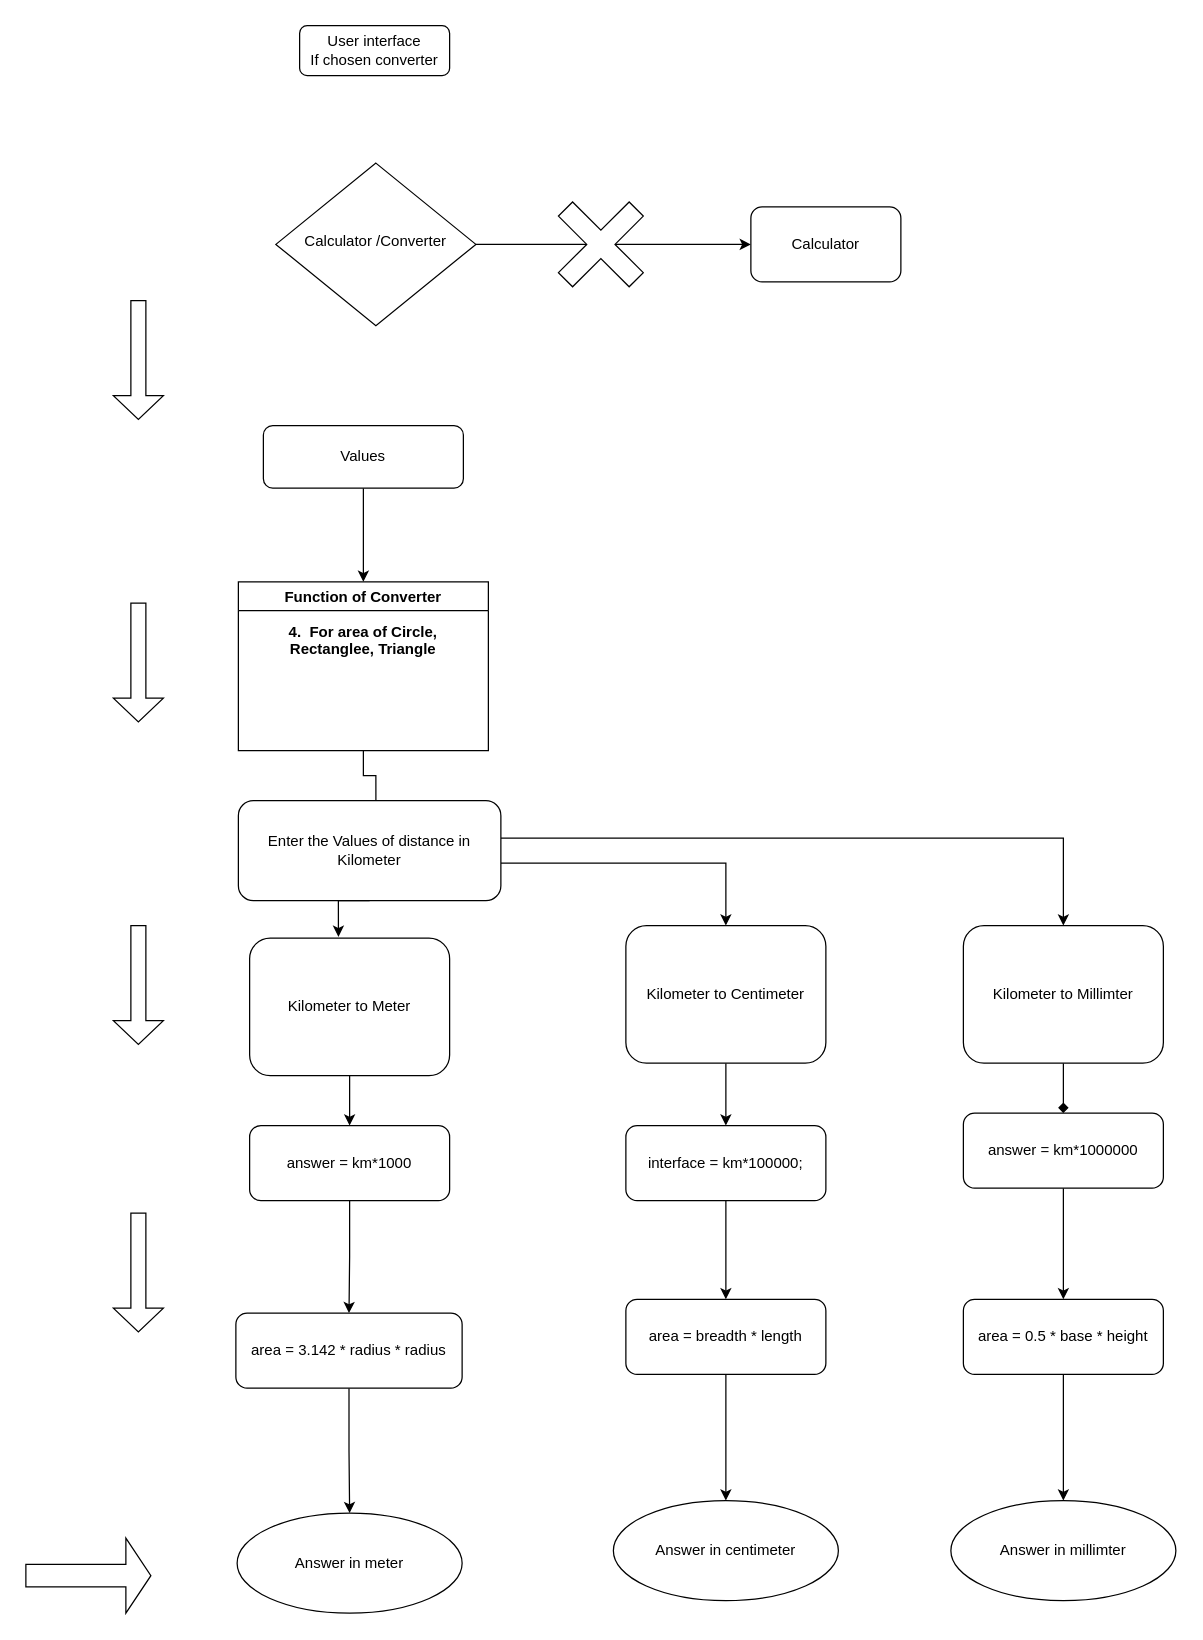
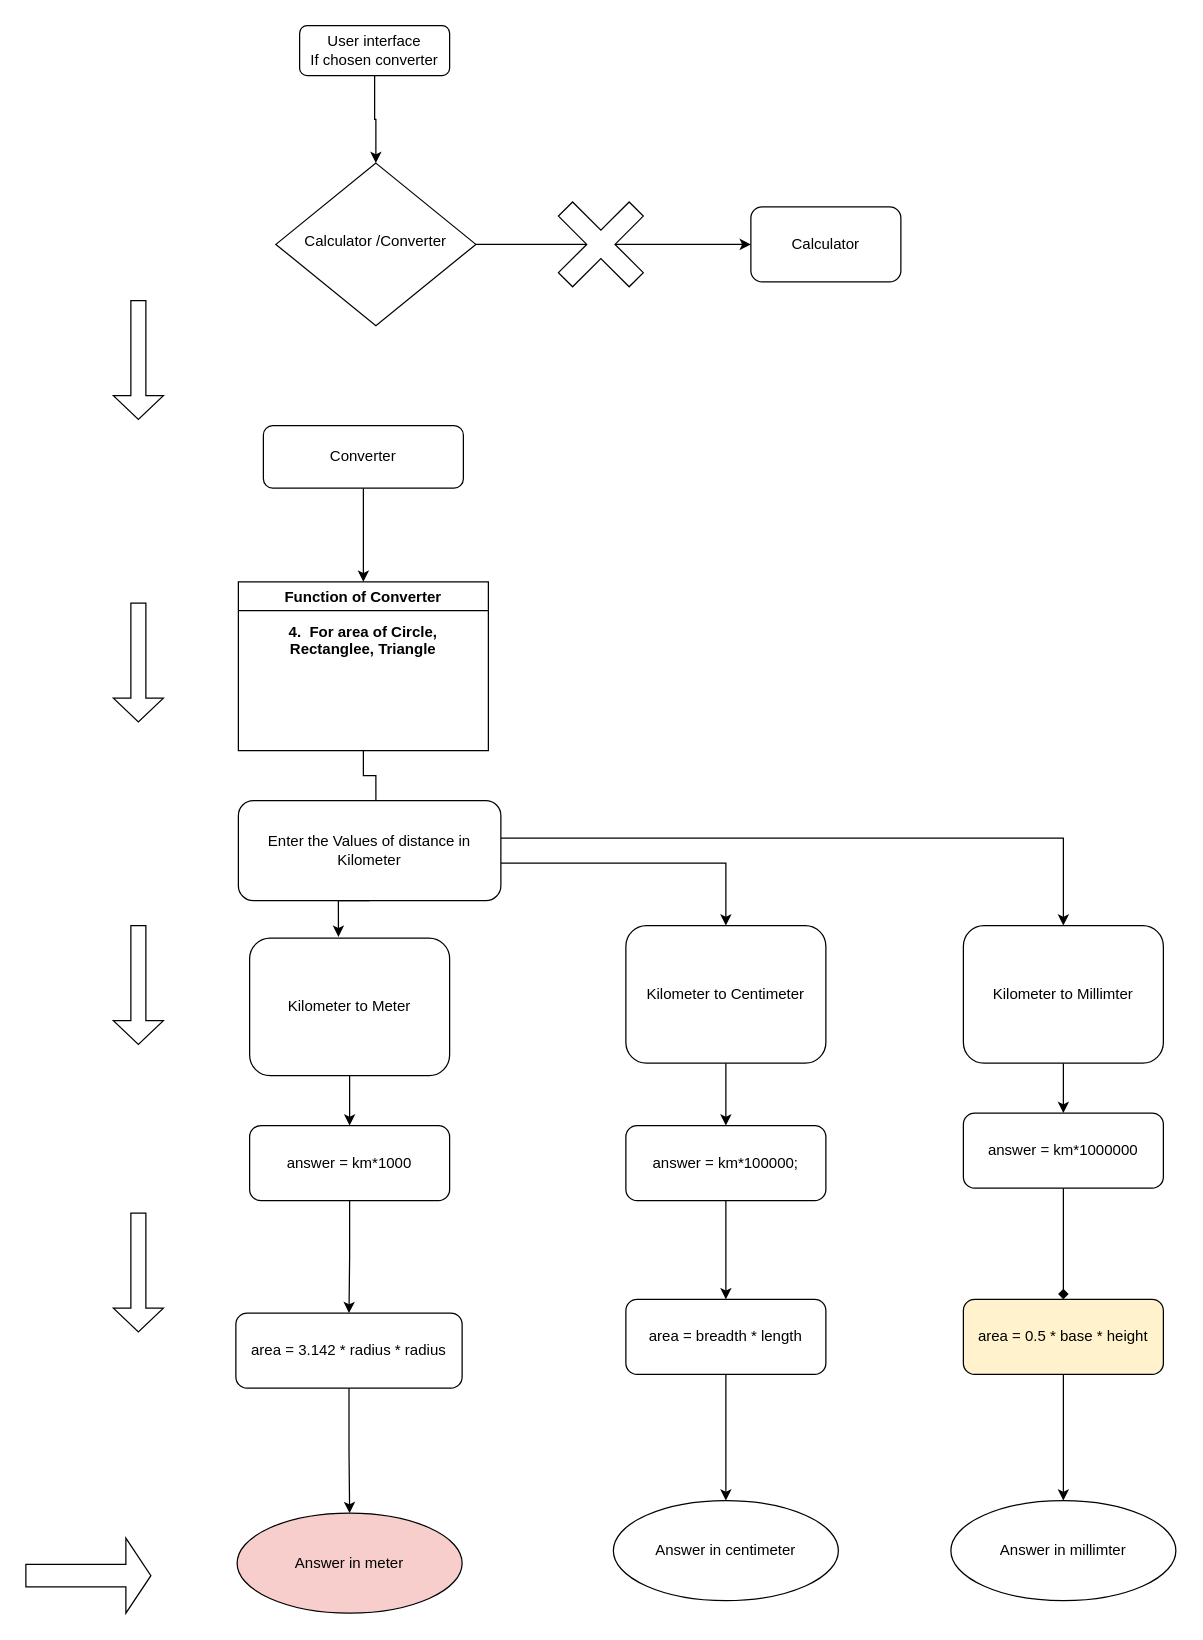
none -> (374, 115)
(363, 457) -> (363, 457)
(1063, 1102) -> (1063, 1103)
(726, 1163) -> (726, 1163)
(1063, 1289) -> (1063, 1288)
(1063, 1337) -> (1063, 1337)
(349, 1563) -> (349, 1563)
